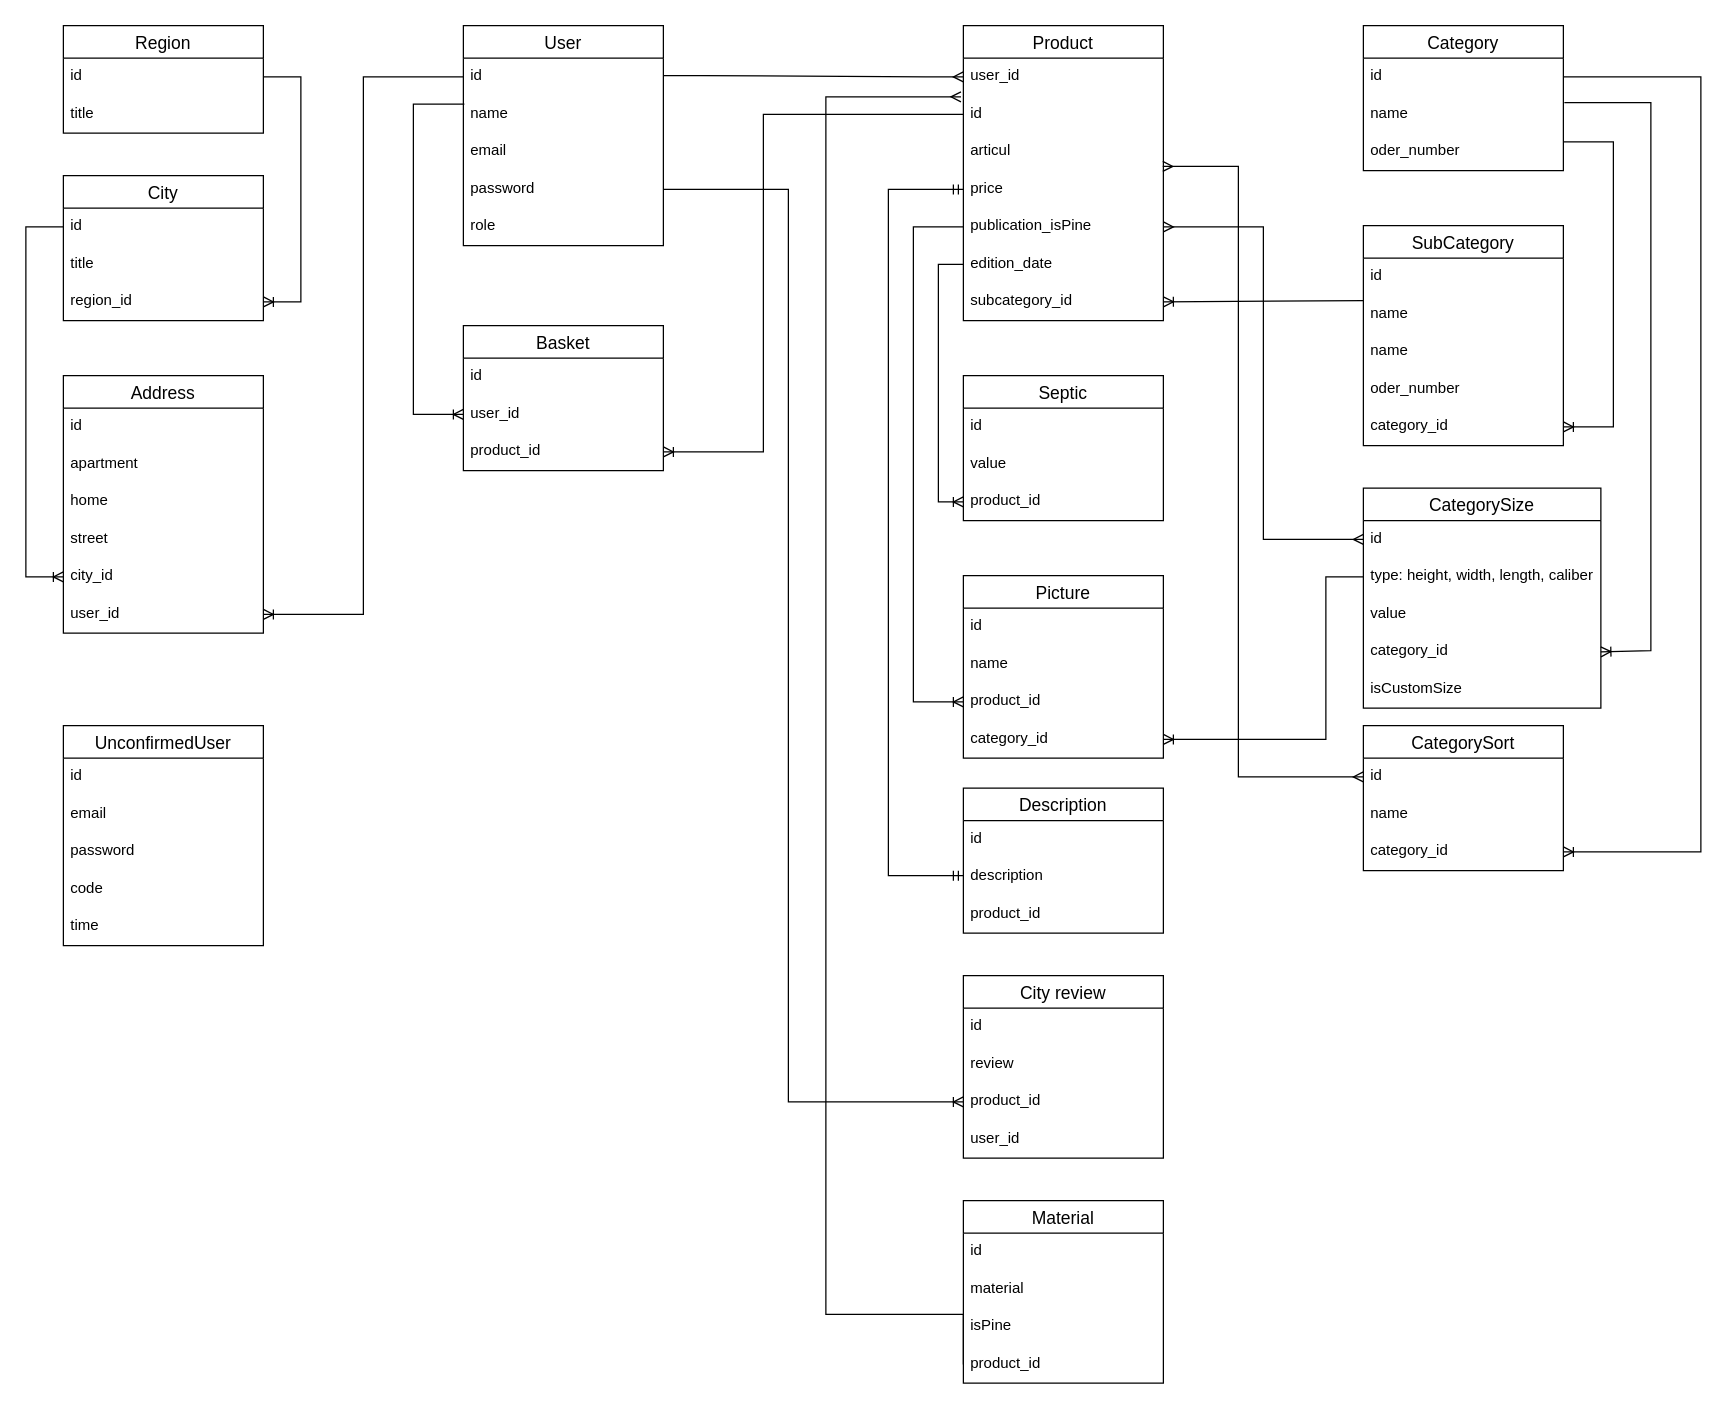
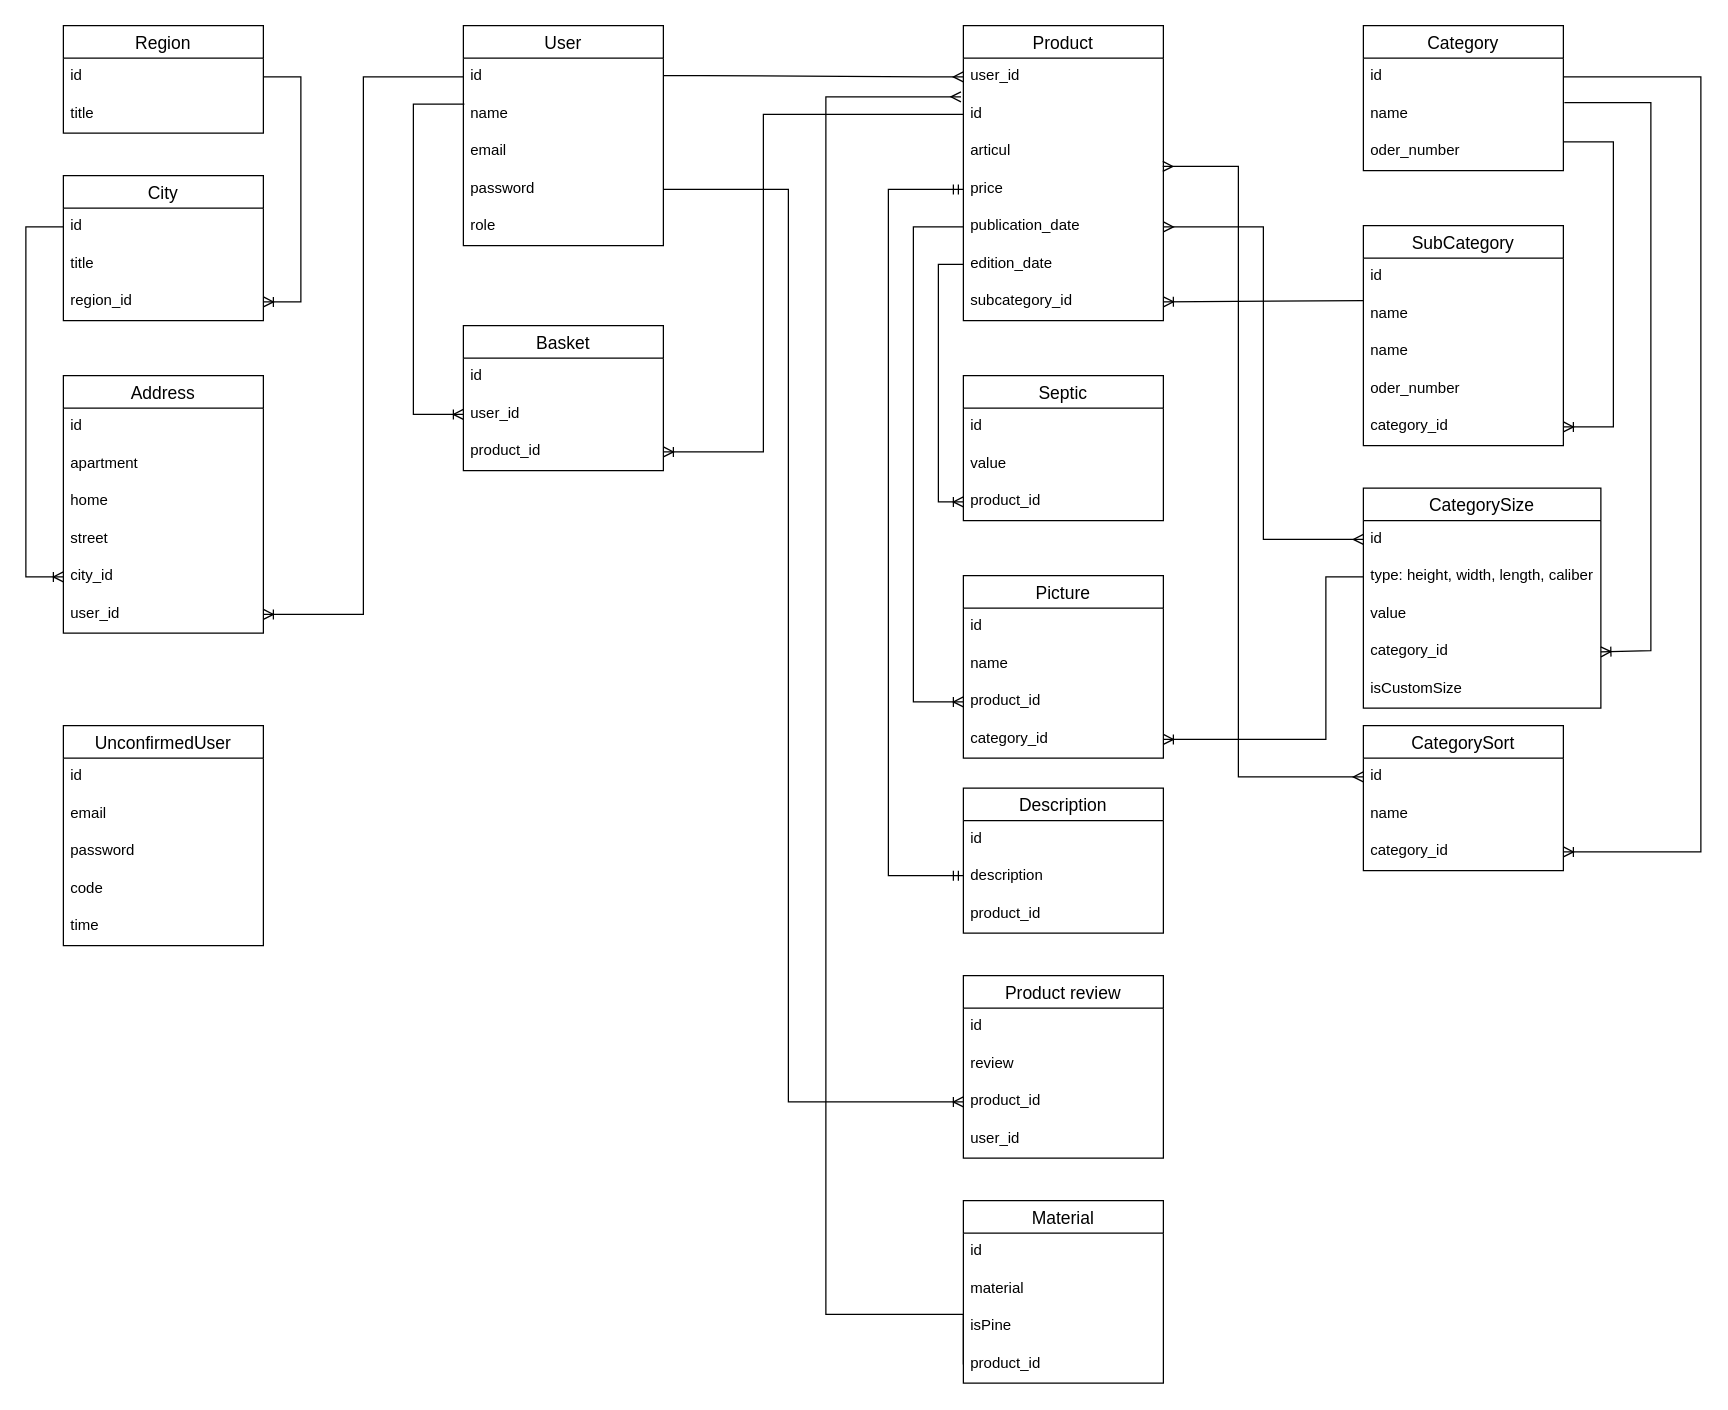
(1036, 225) -> (1031, 225)
(1063, 993) -> (1063, 993)
